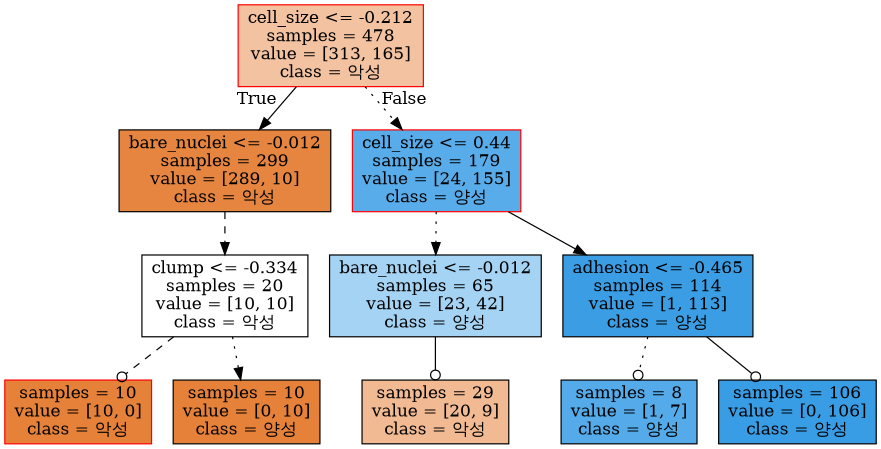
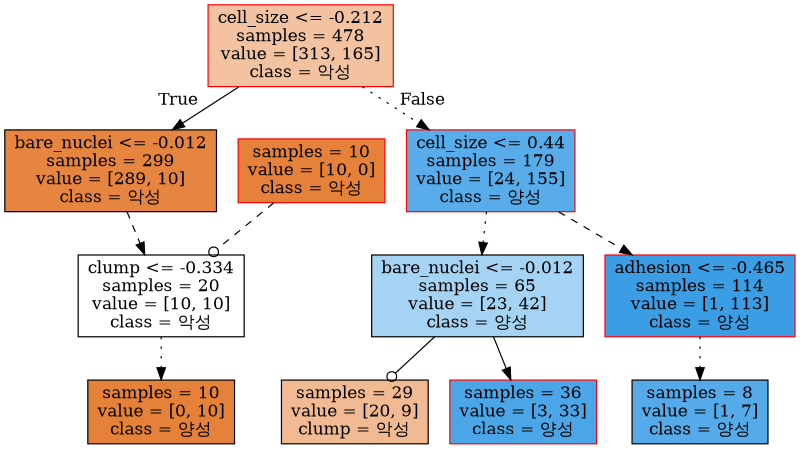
(542, 230) -> (590, 230)
(658, 296) -> (700, 296)
(644, 353) -> (700, 352)
(150, 355) -> (246, 226)
(435, 412) -> (355, 412)
none -> (523, 412)
(797, 412) -> none
